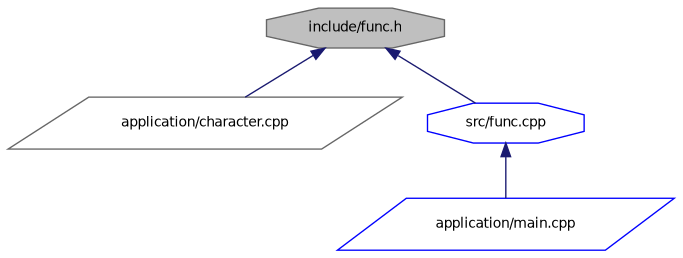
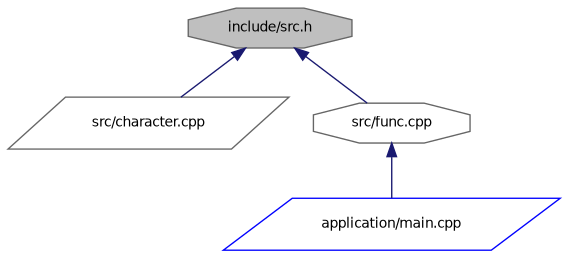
(355, 28) -> (270, 28)
(205, 123) -> (148, 123)
(506, 123) -> (392, 123)
